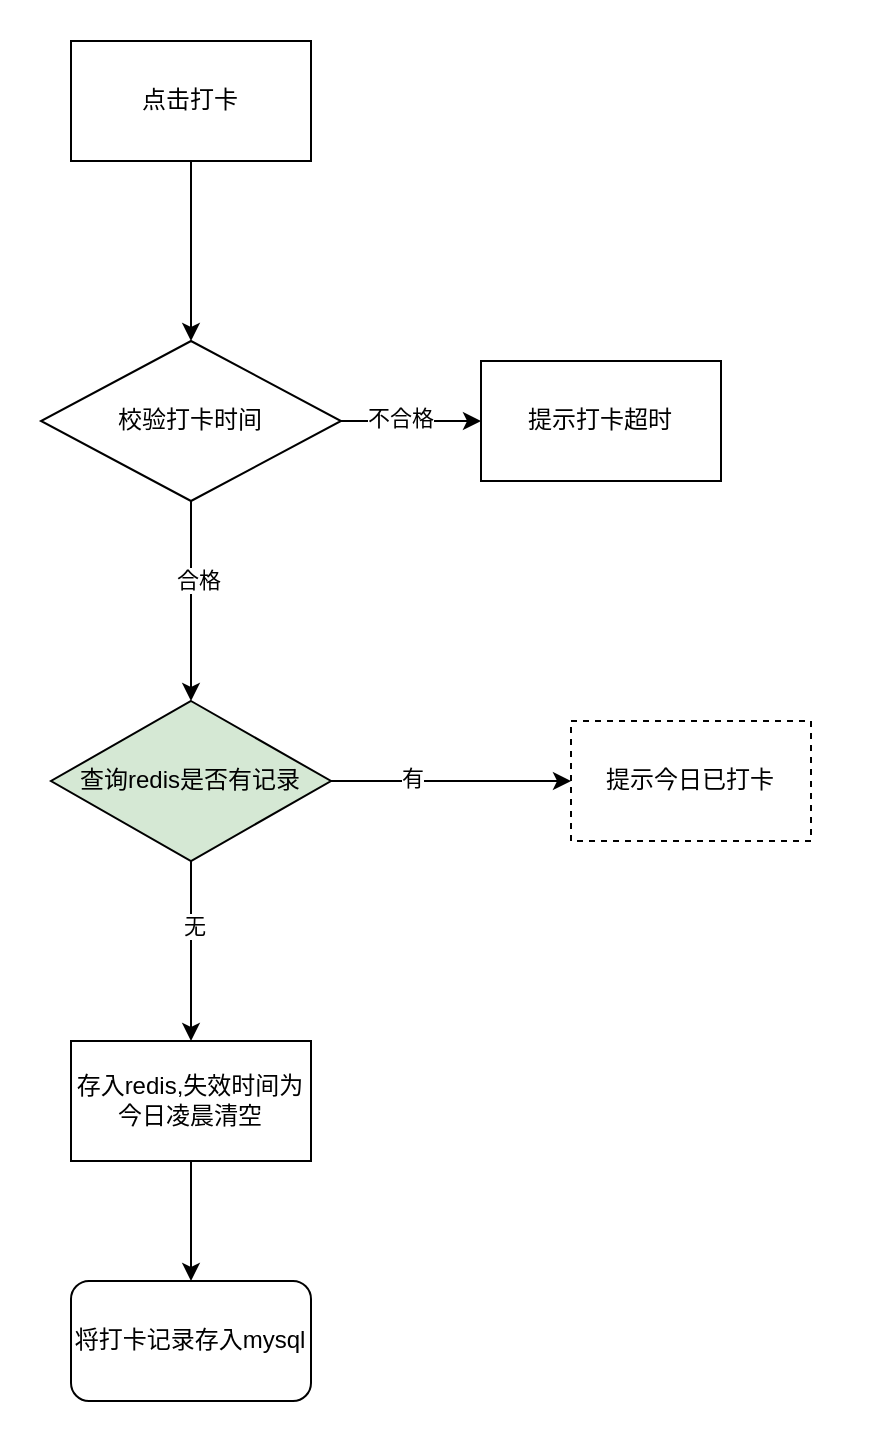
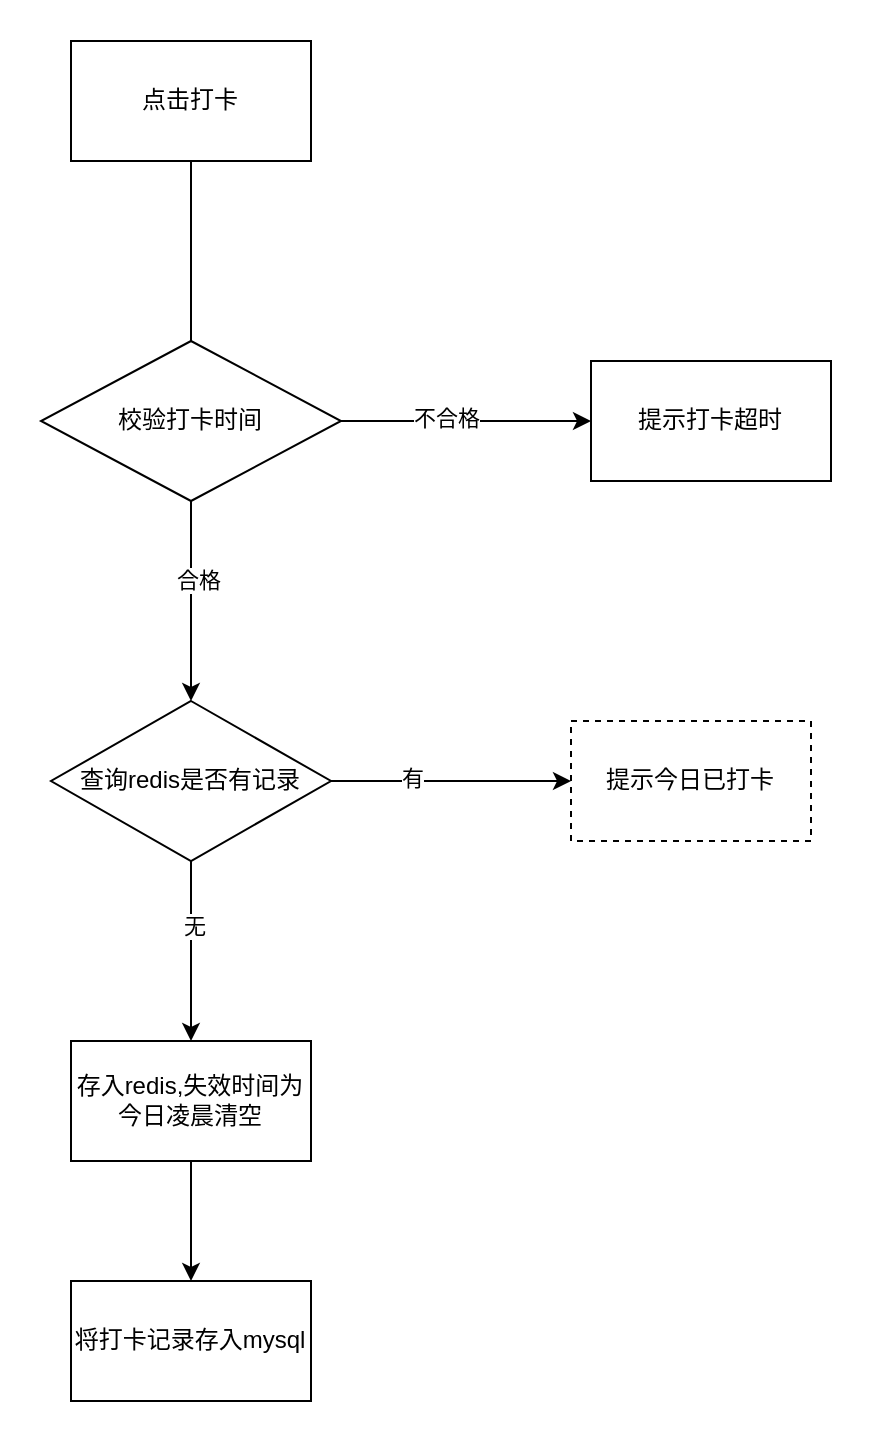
(191, 326) -> (191, 331)
(601, 421) -> (711, 421)
(191, 781) -> (191, 781)
(191, 1341) -> (191, 1341)
